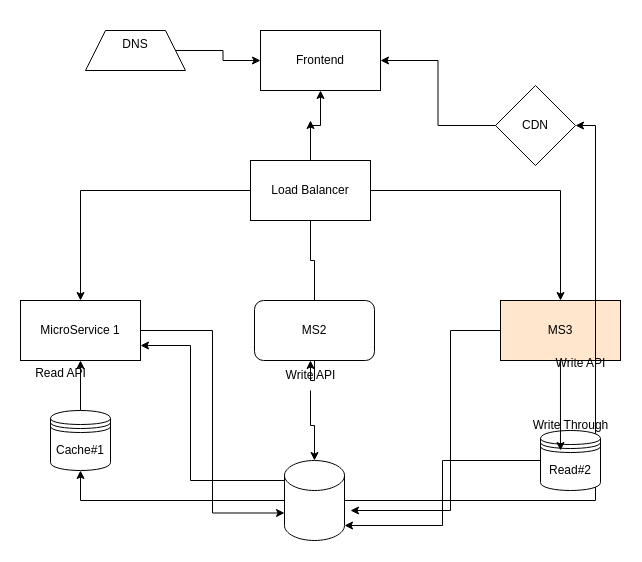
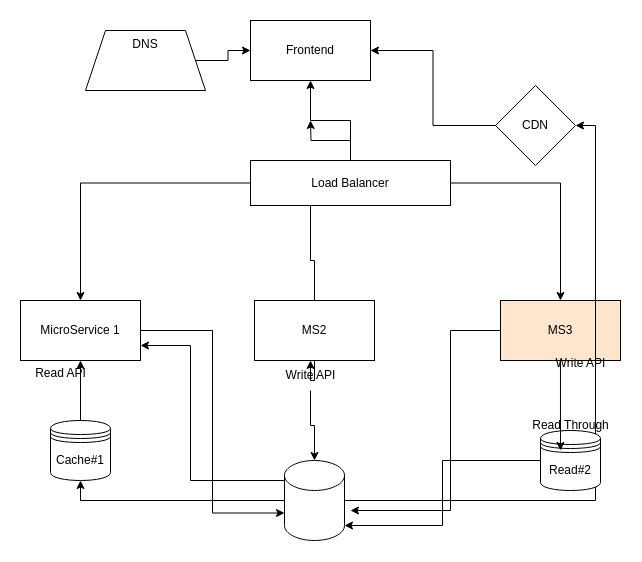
(136, 51) -> (146, 61)
(321, 61) -> (311, 51)
(311, 191) -> (351, 183)
(315, 331) -> (315, 331)
(571, 426) -> (571, 426)
(81, 441) -> (81, 451)
